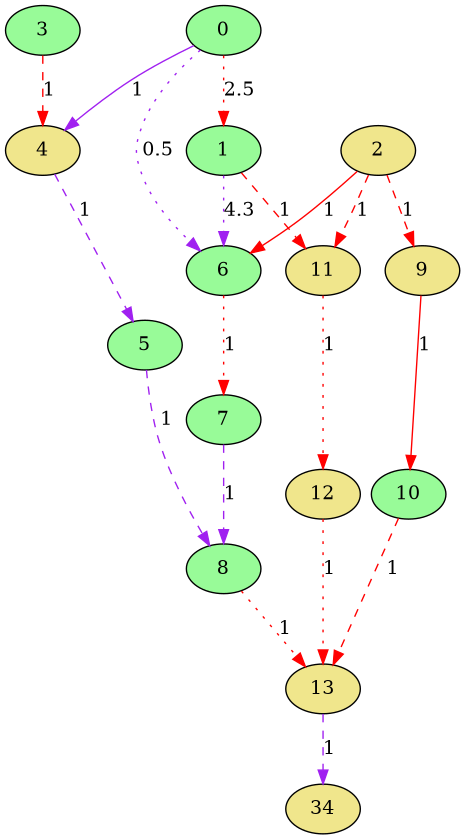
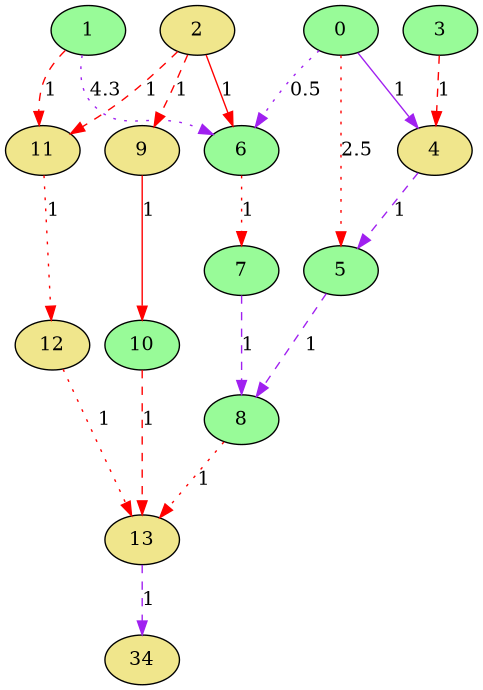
(224, 83) -> (341, 143)
